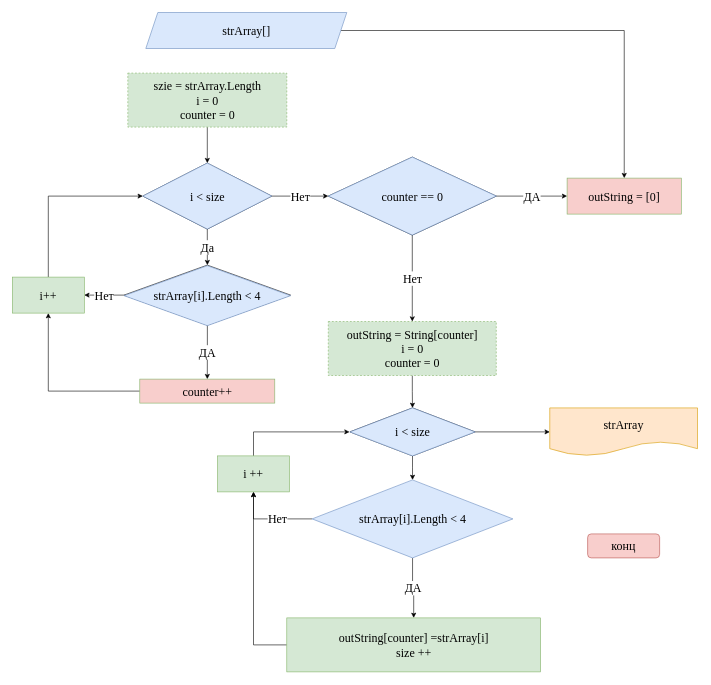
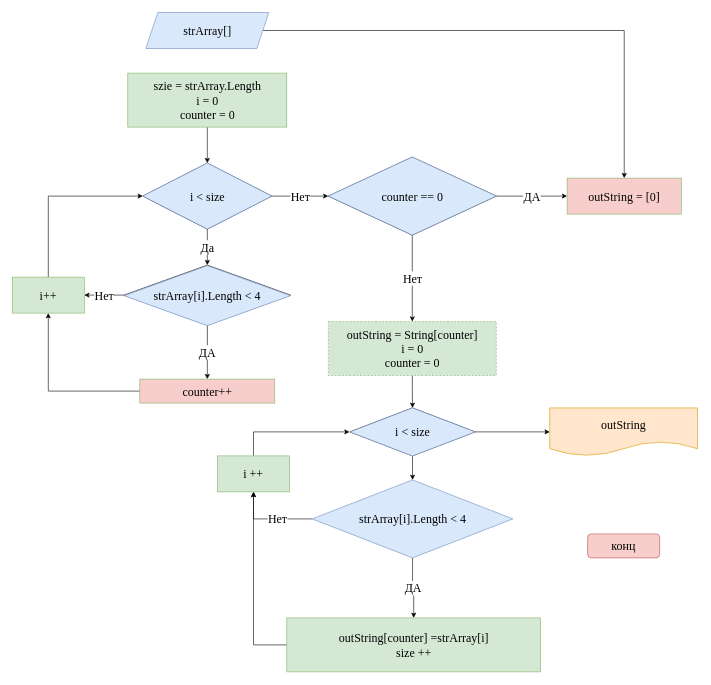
(246, 30) -> (207, 30)
(207, 100) -> (207, 100)
(624, 425) -> (624, 425)
